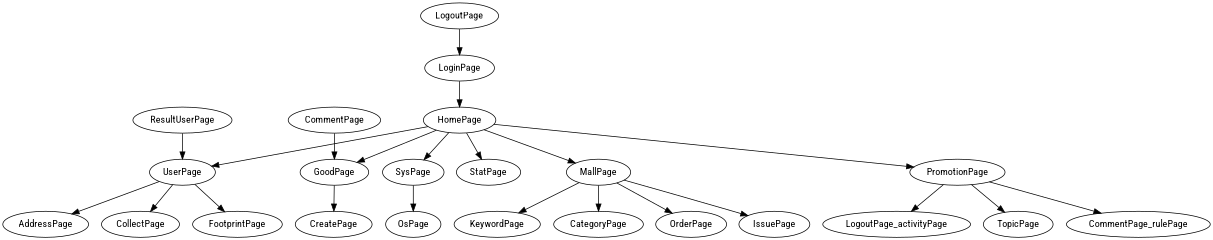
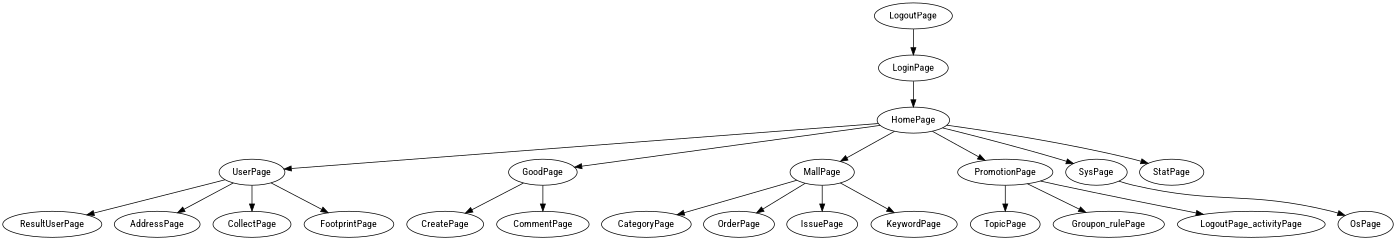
(334, 139) -> (543, 195)
(182, 143) -> (160, 196)
(1138, 224) -> (1109, 224)
